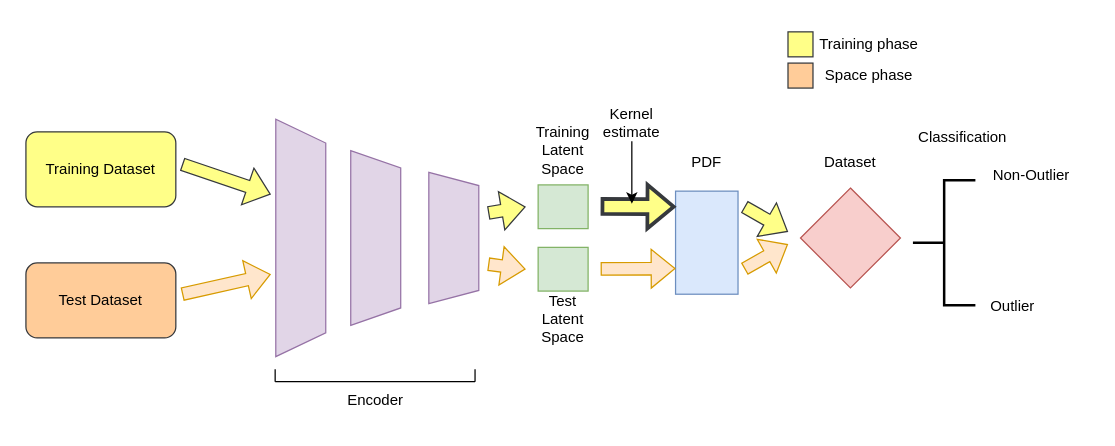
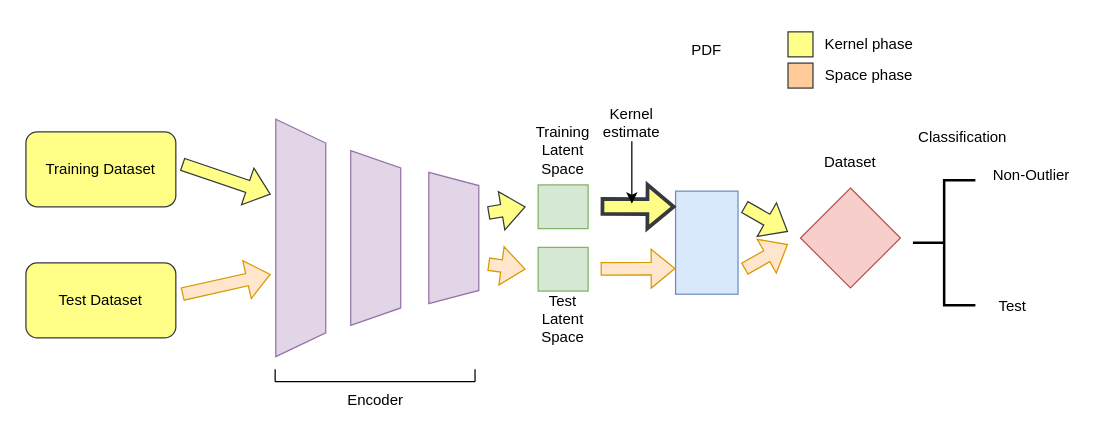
(869, 44) -> (869, 44)
(707, 163) -> (707, 51)
(101, 301) -> (101, 301)
(1013, 307) -> (1013, 307)
